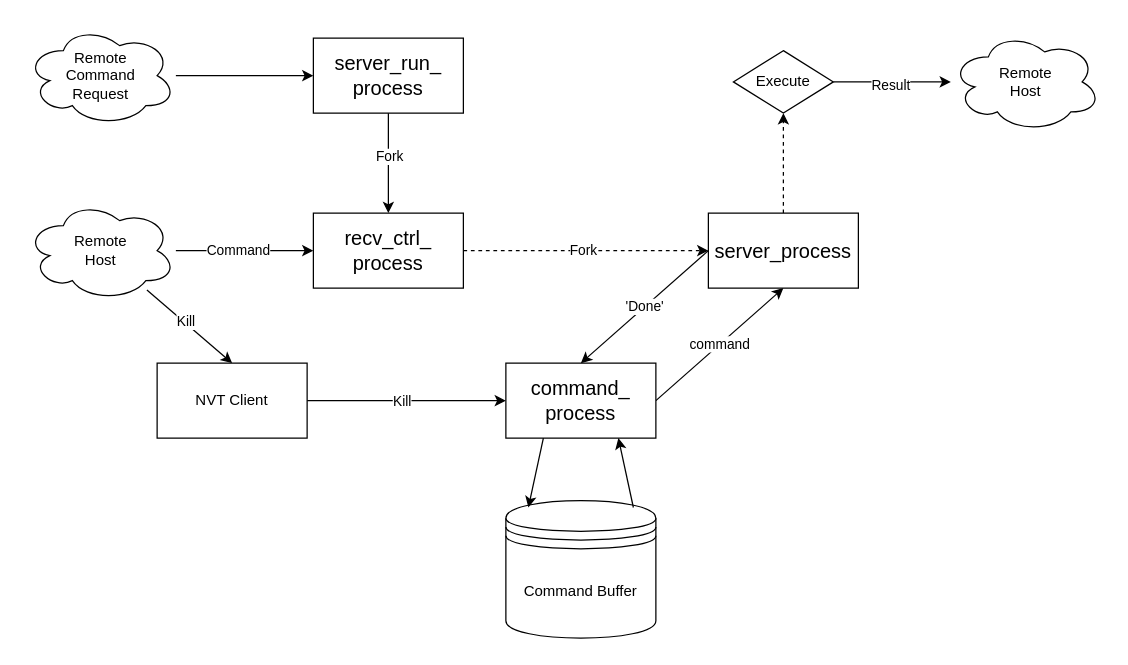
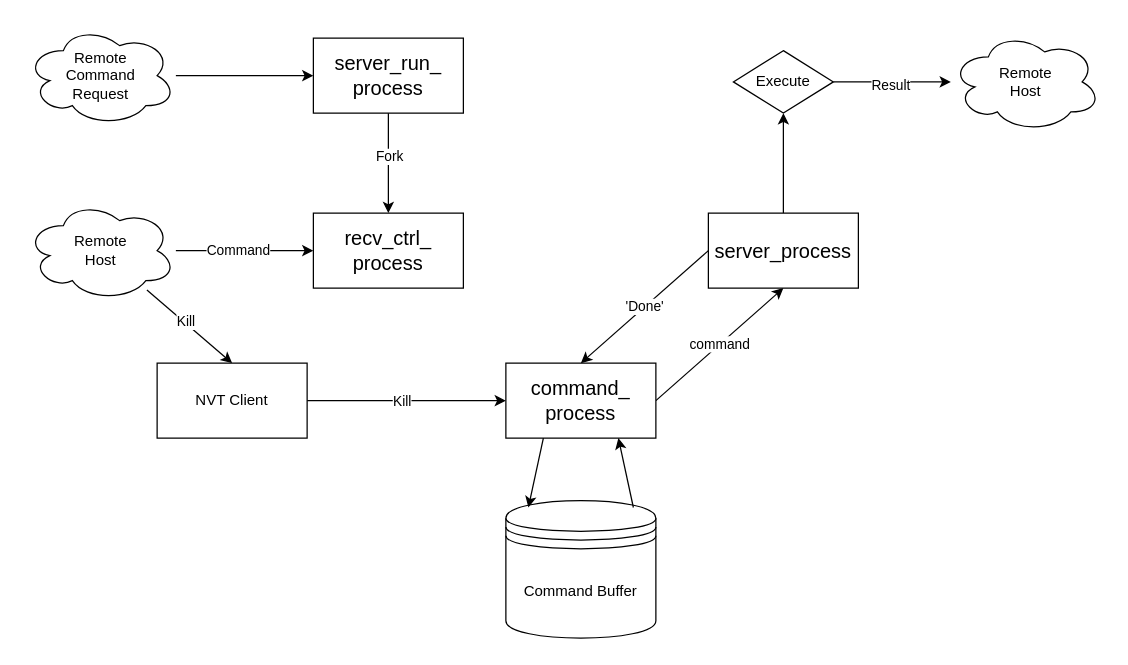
(783, 166) -> (783, 166)
(581, 251) -> none
